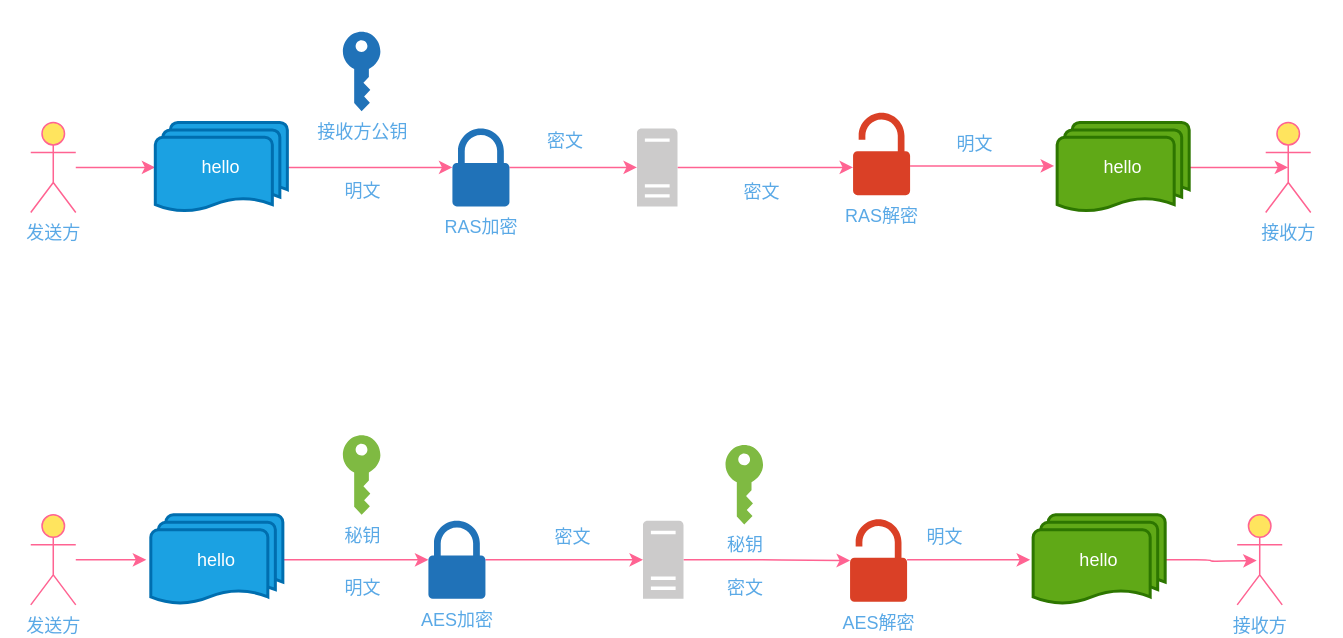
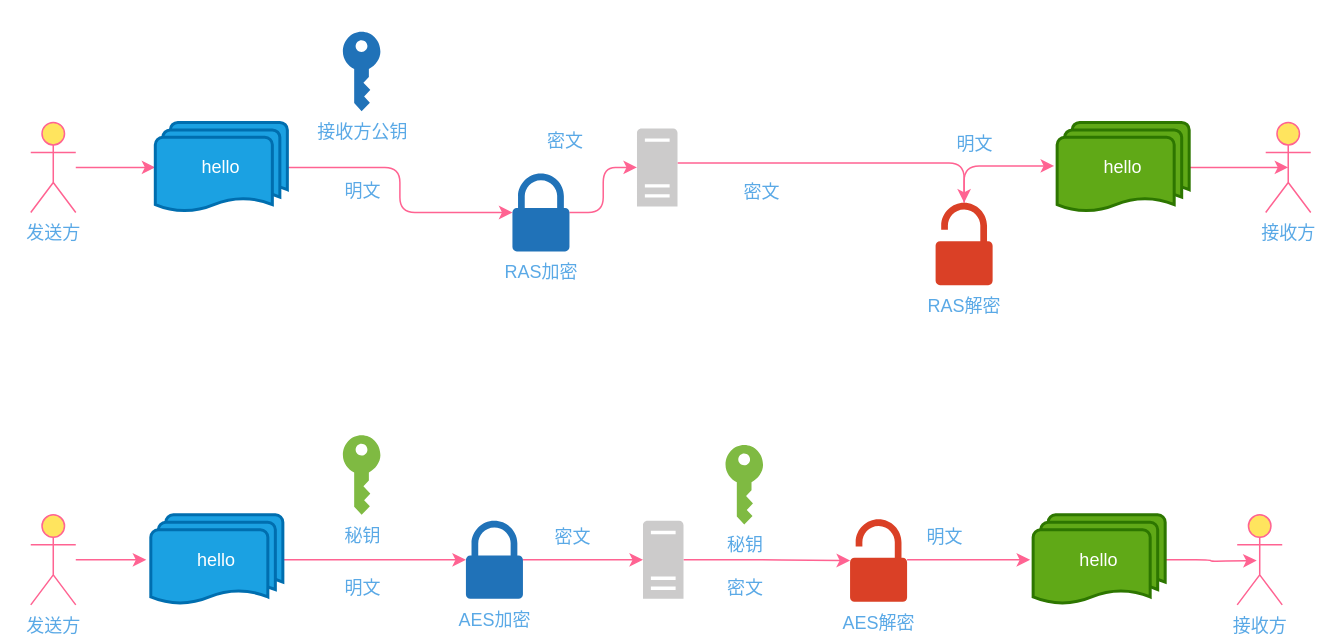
(881, 154) -> (964, 244)
(481, 167) -> (541, 212)
(457, 560) -> (494, 560)
